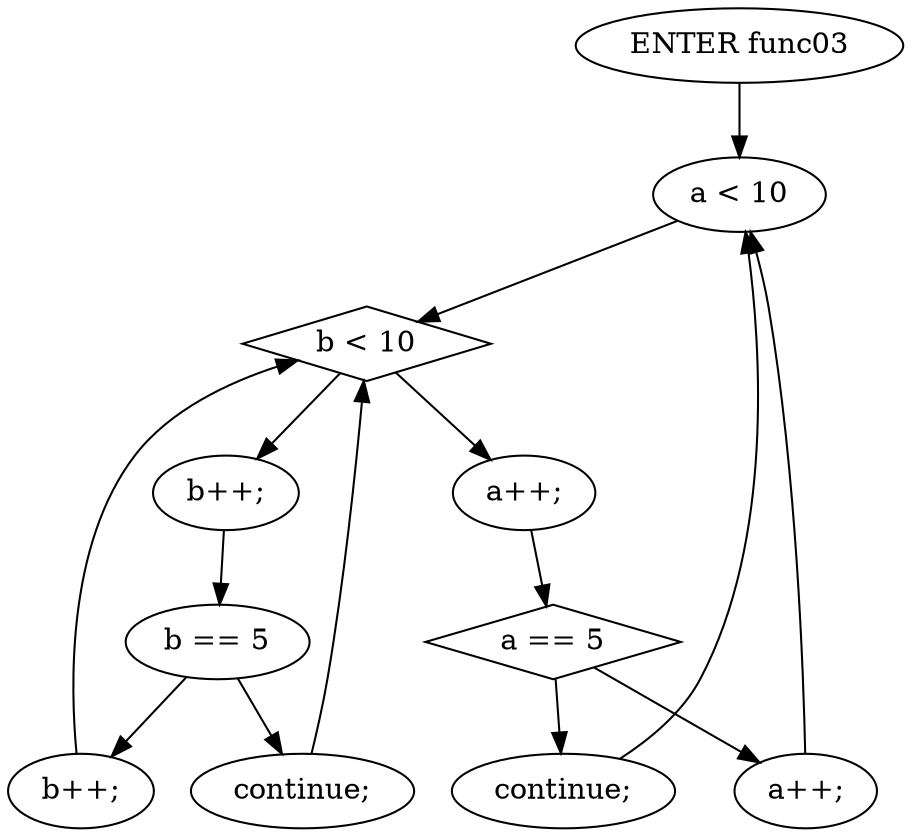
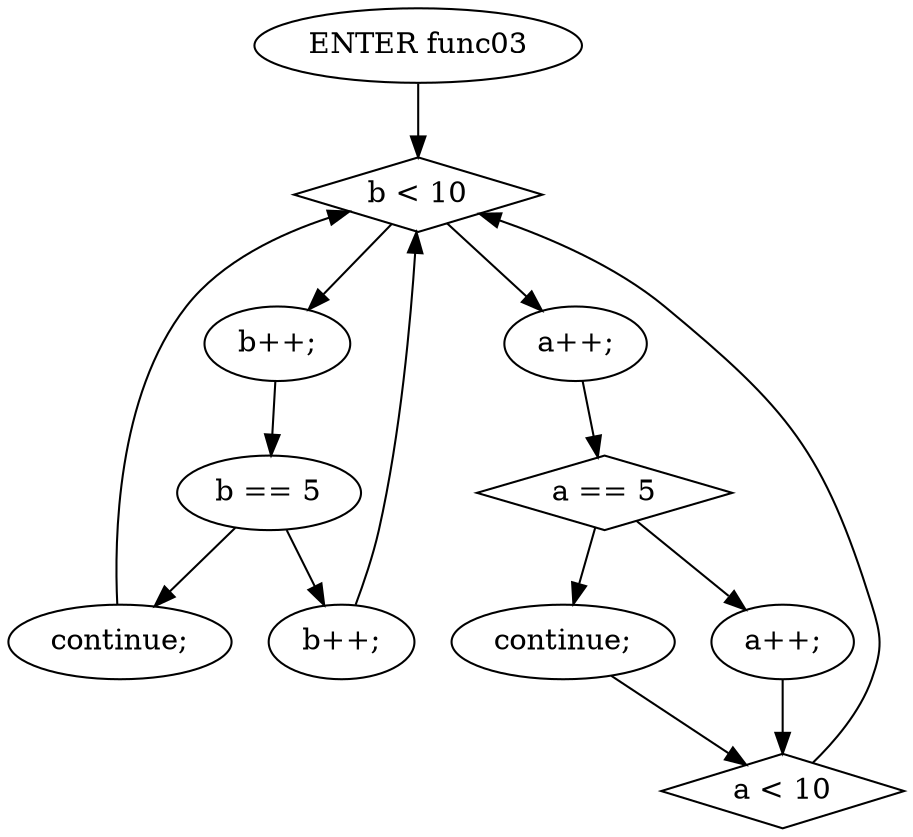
(739, 110) -> (418, 110)
(739, 195) -> (783, 791)
